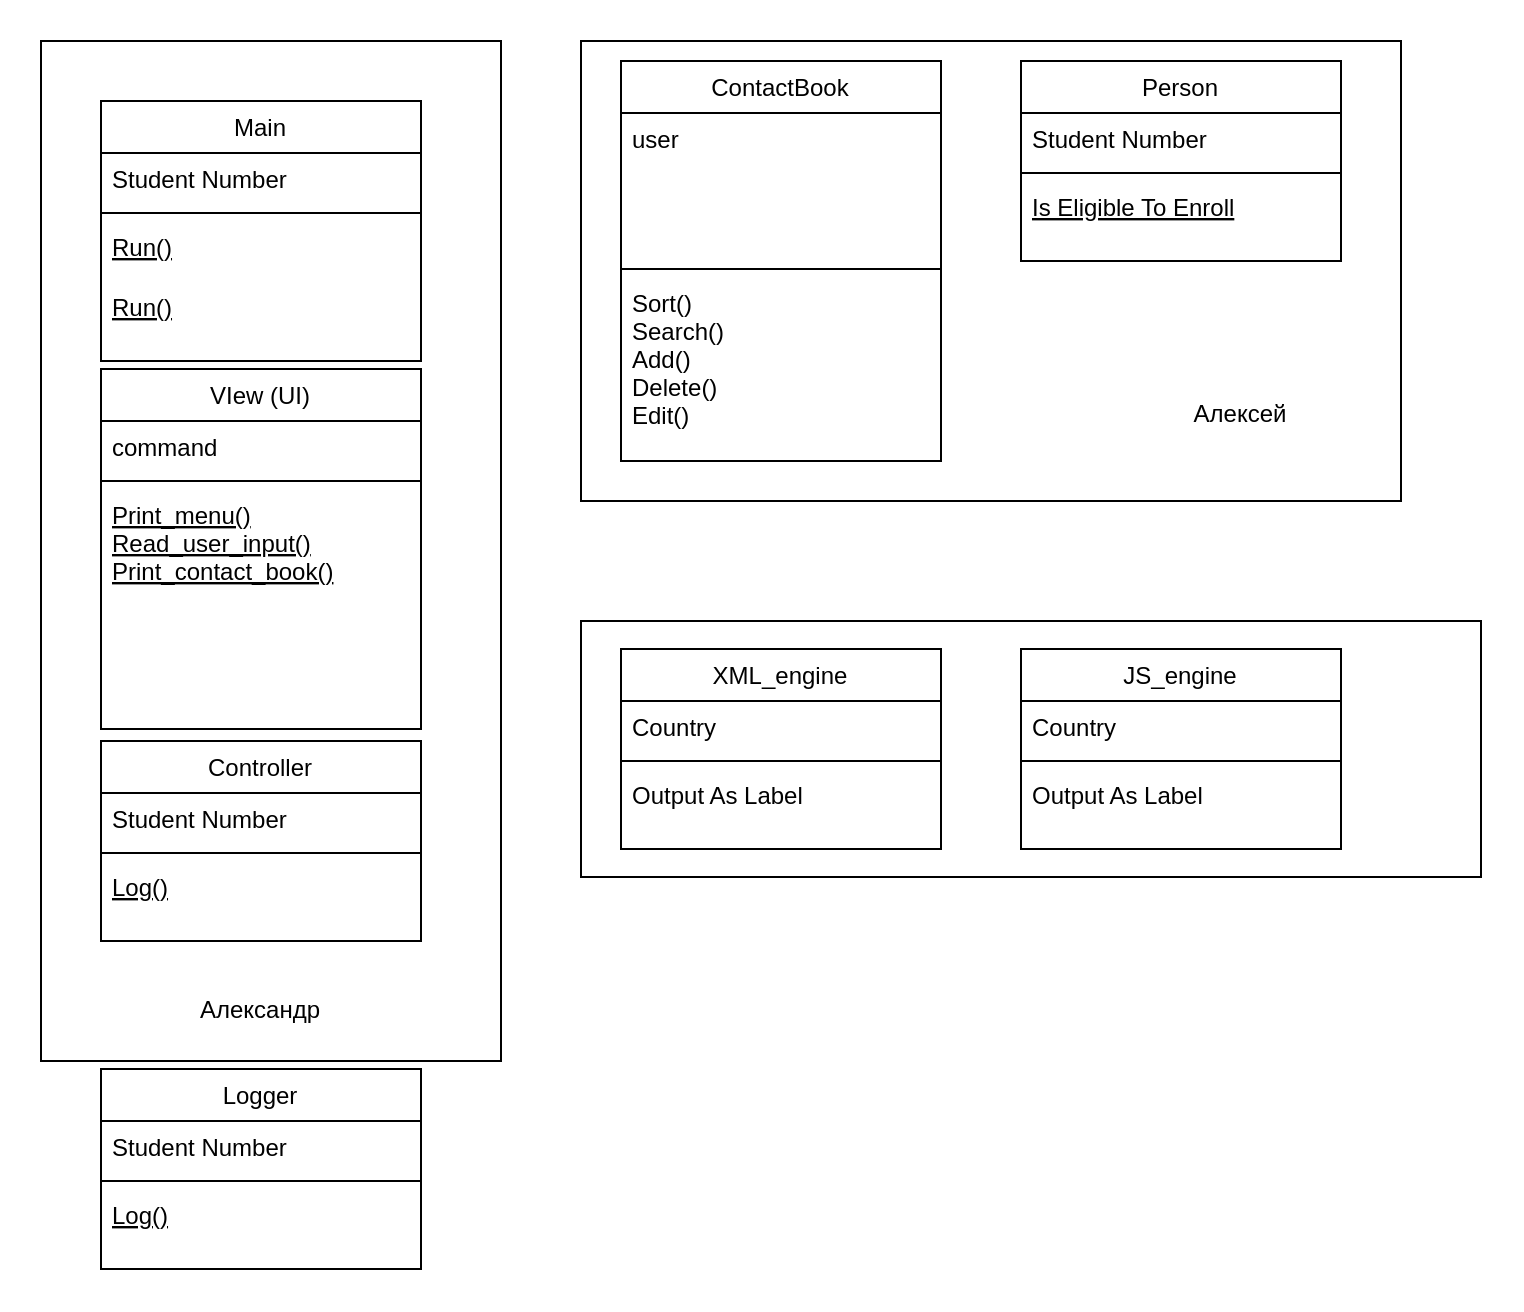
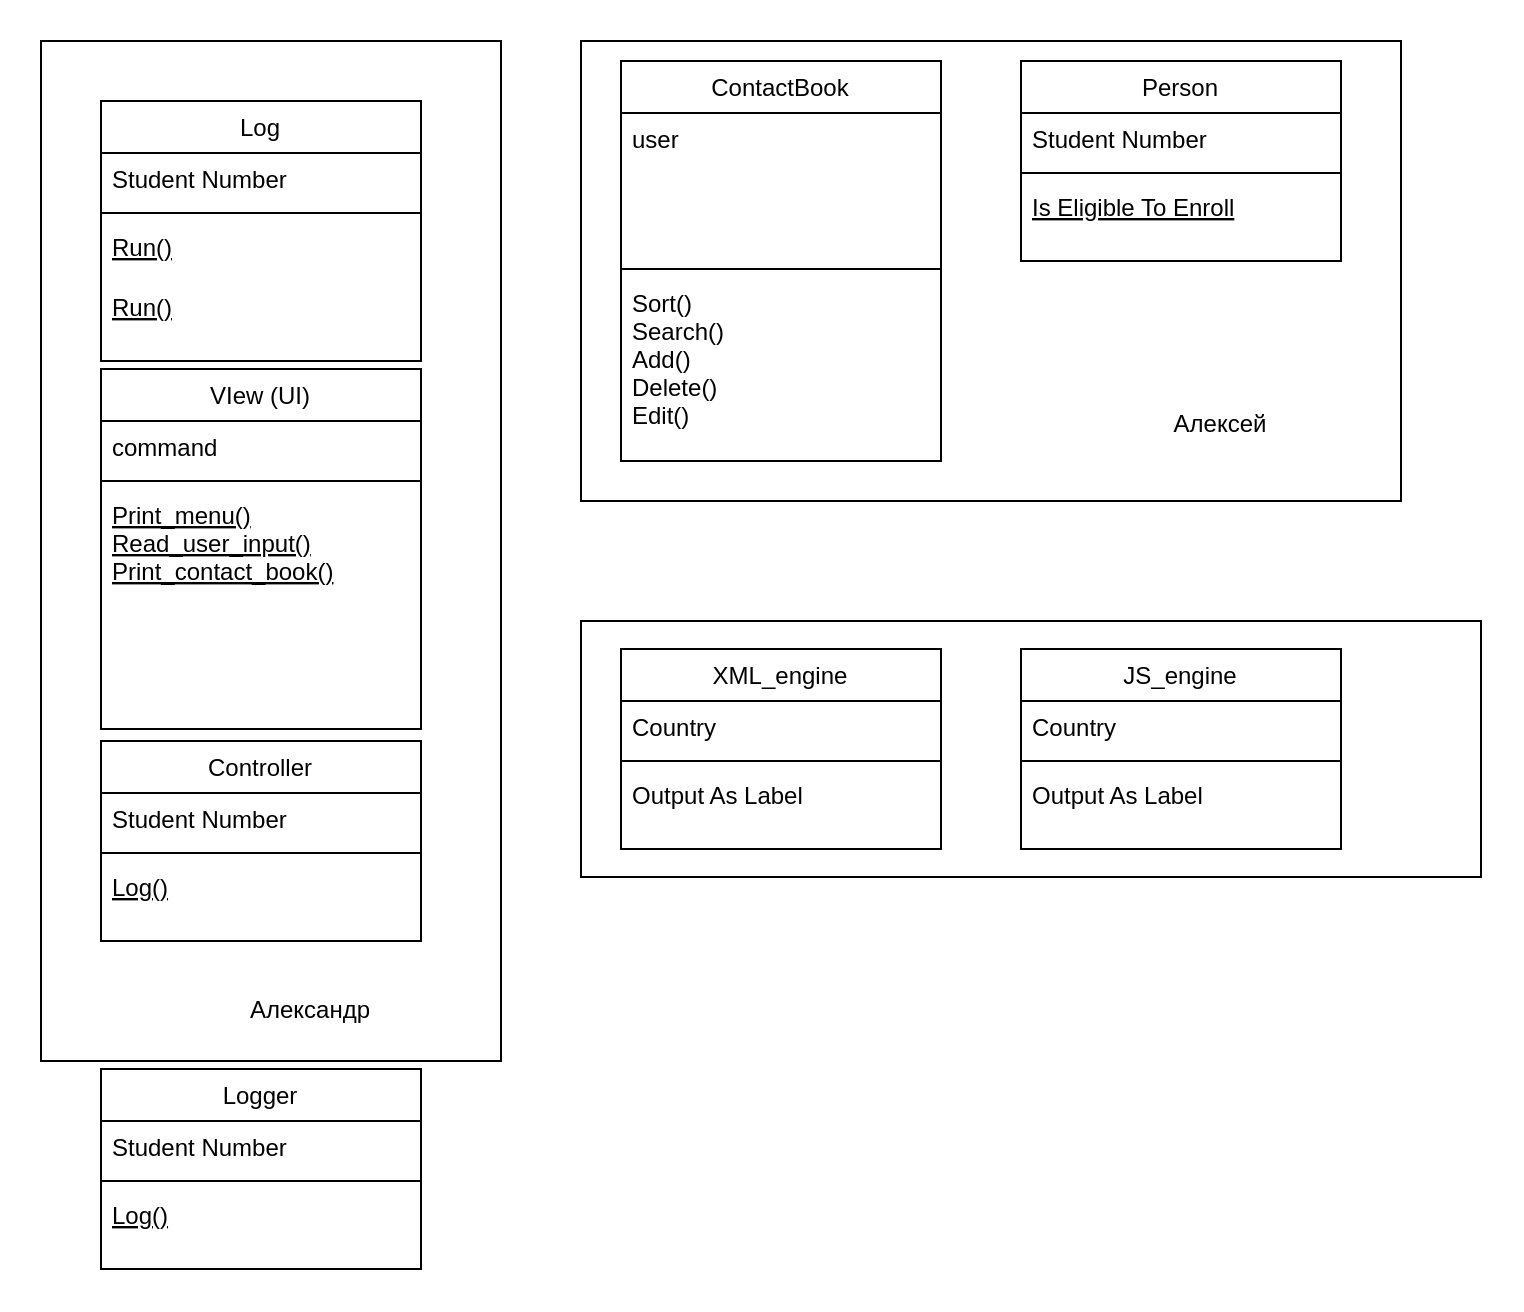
(260, 128) -> (260, 128)
(1241, 415) -> (1221, 425)
(261, 1011) -> (311, 1011)
